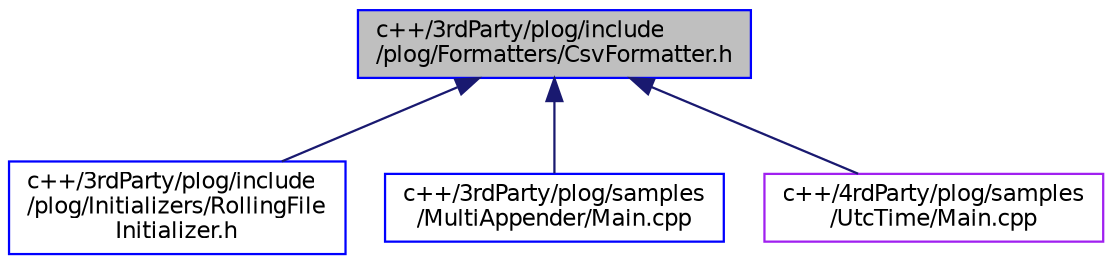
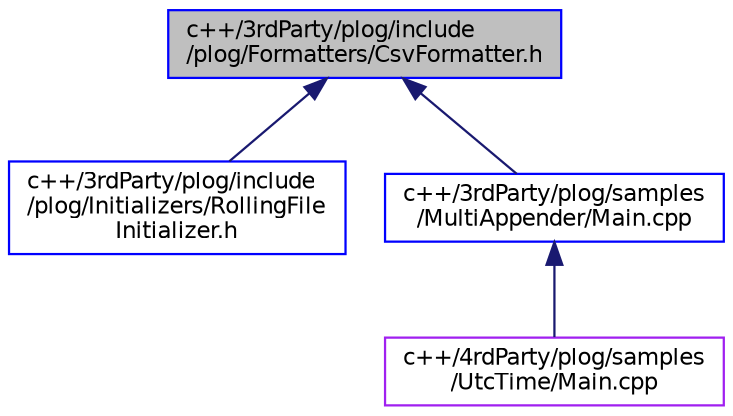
(755, 130) -> (554, 301)
